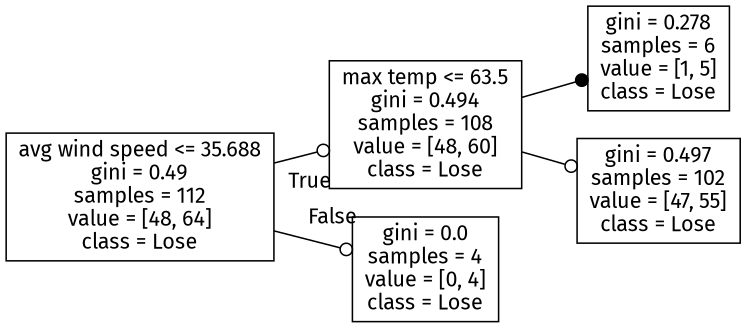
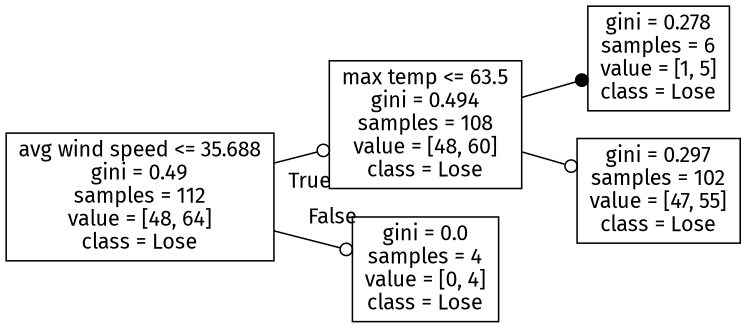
(659, 191) -> (659, 191)
